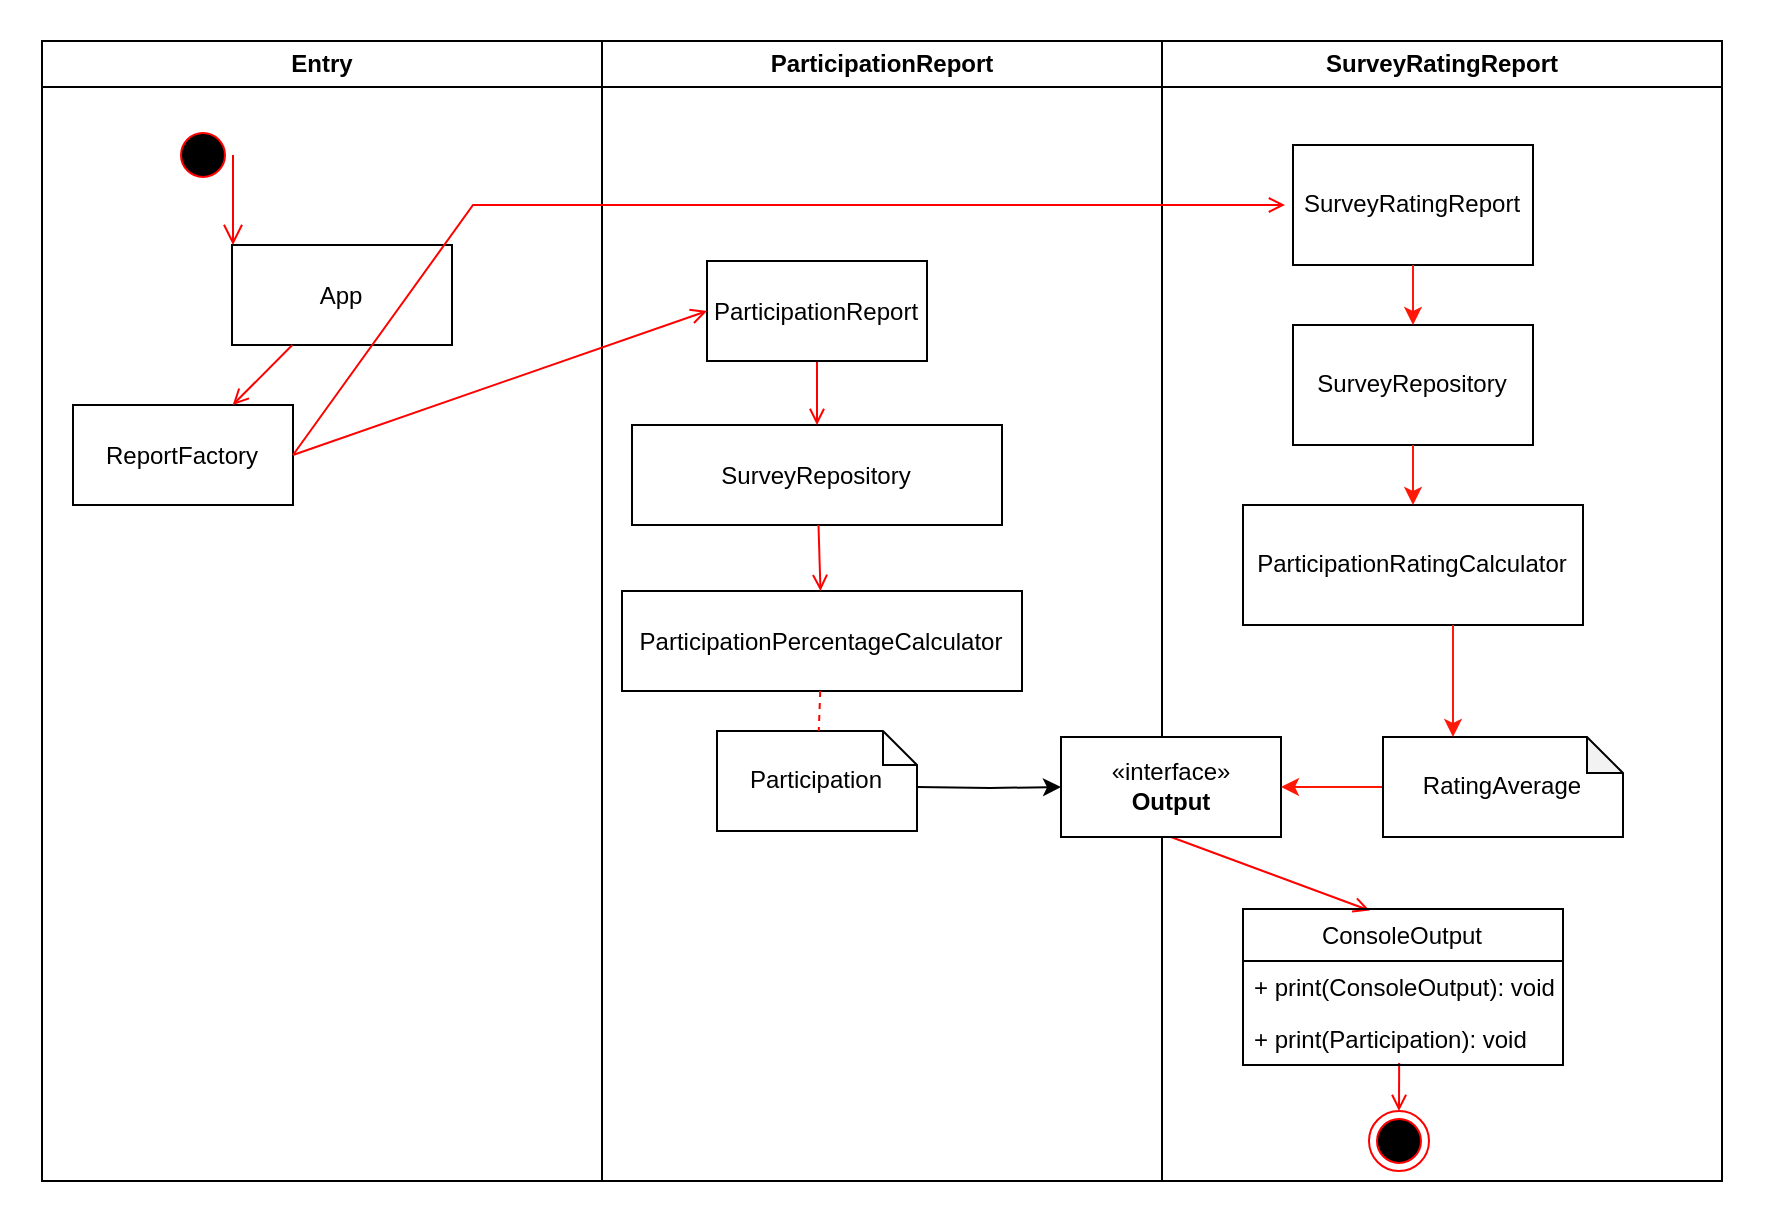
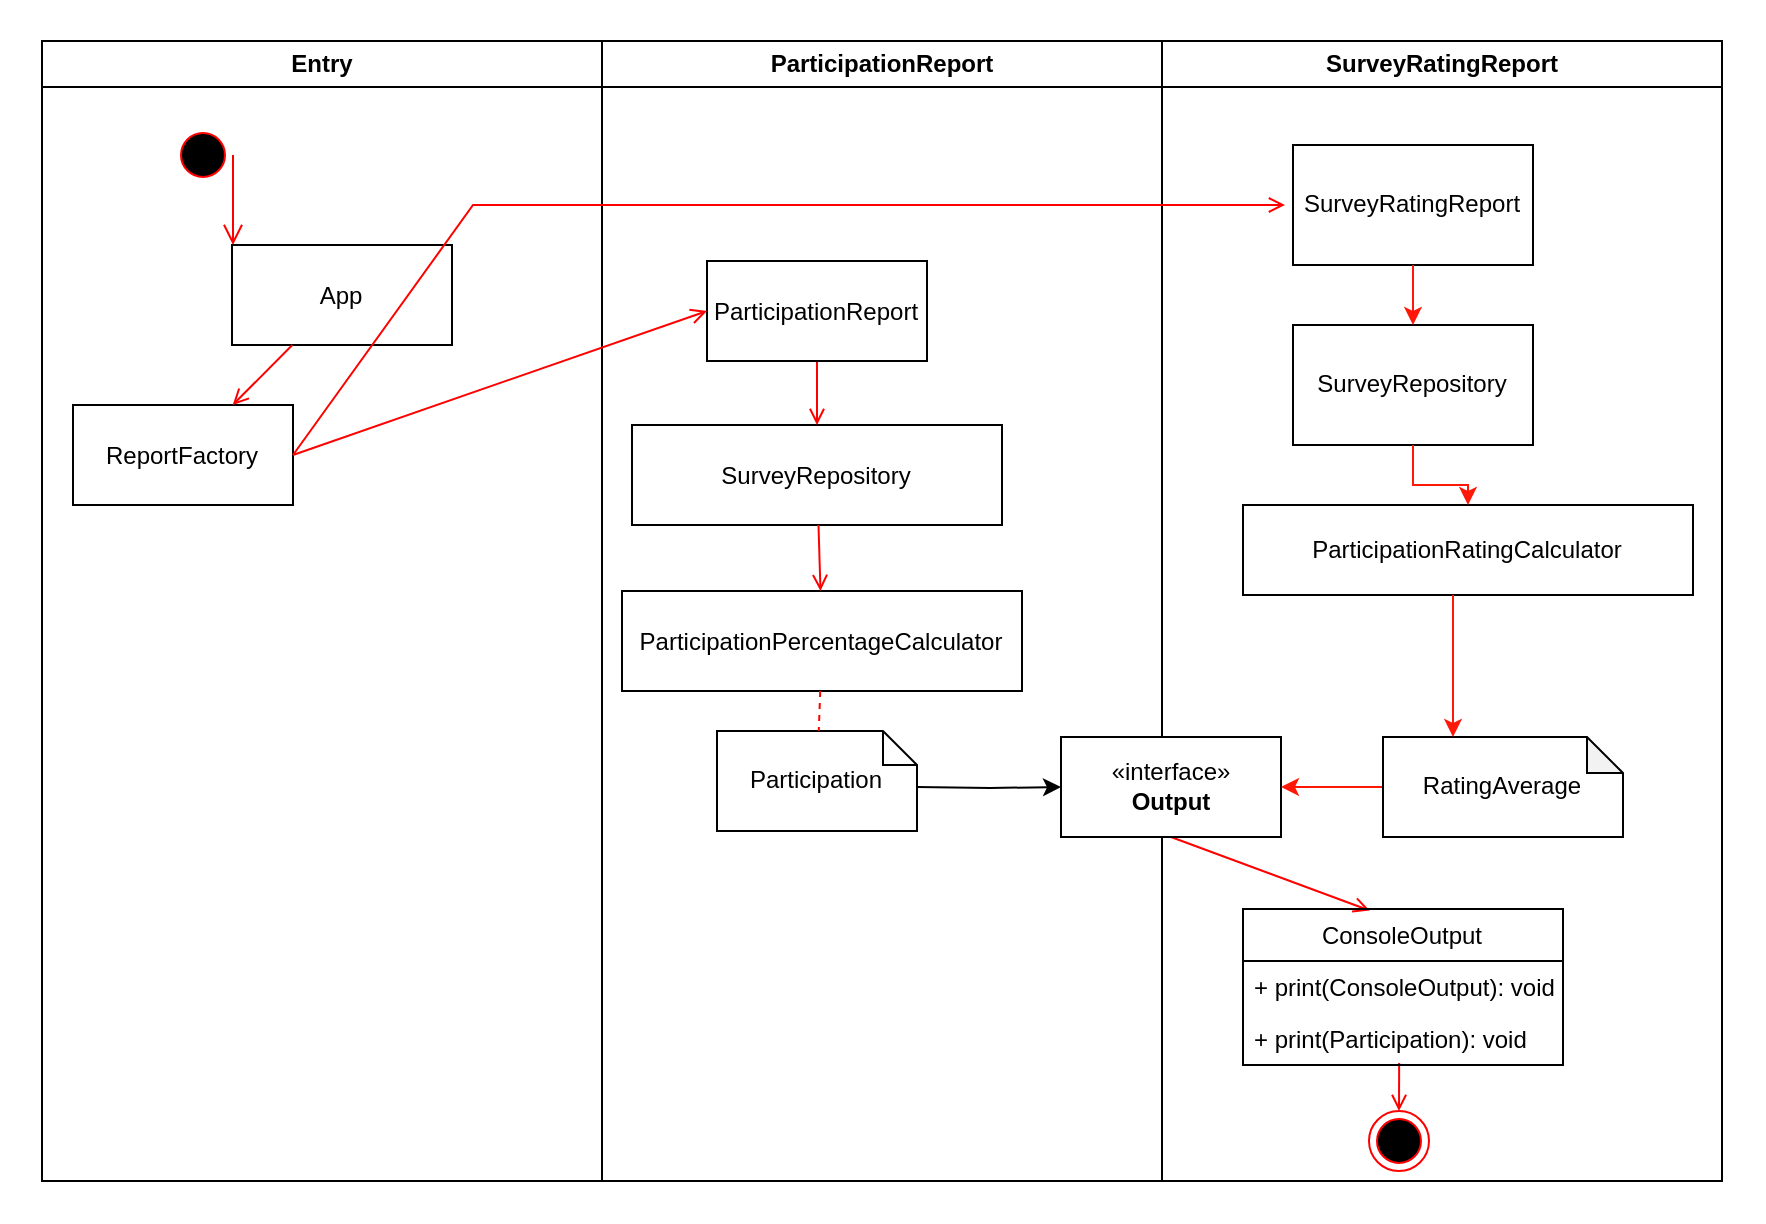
(1413, 565) -> (1468, 550)
